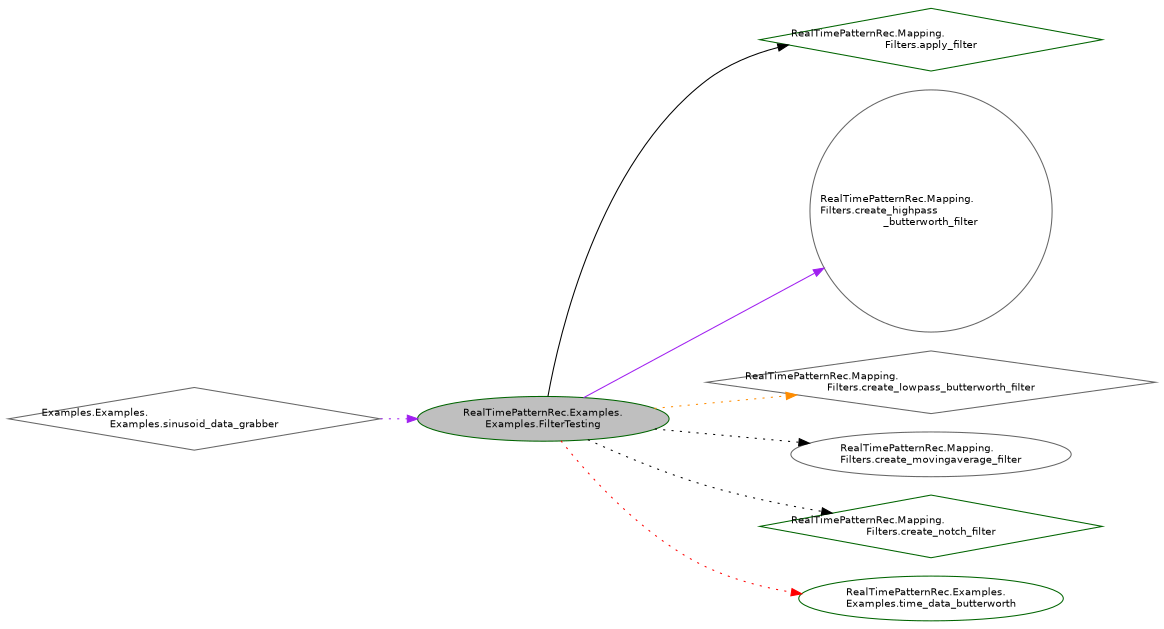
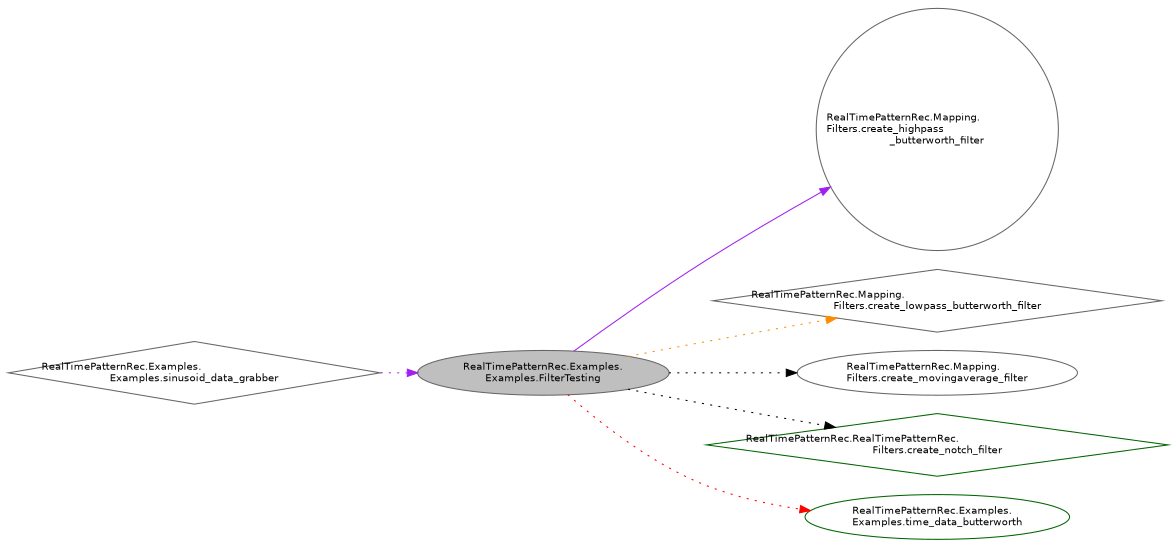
(931, 40) -> none
(194, 419) -> (194, 373)
(543, 419) -> (543, 373)
(931, 526) -> (937, 445)
